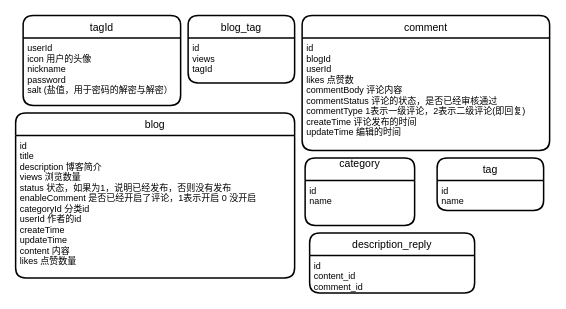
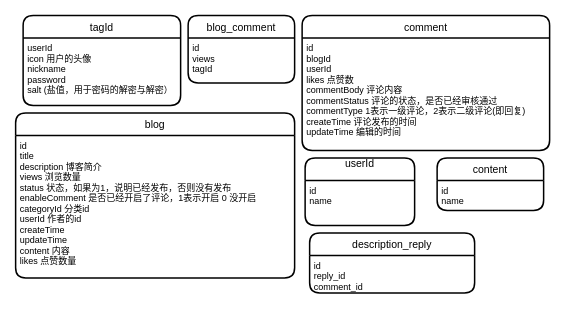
(241, 27) -> (241, 27)
(359, 163) -> (359, 163)
(490, 170) -> (490, 170)
(317, 266) -> (317, 266)
